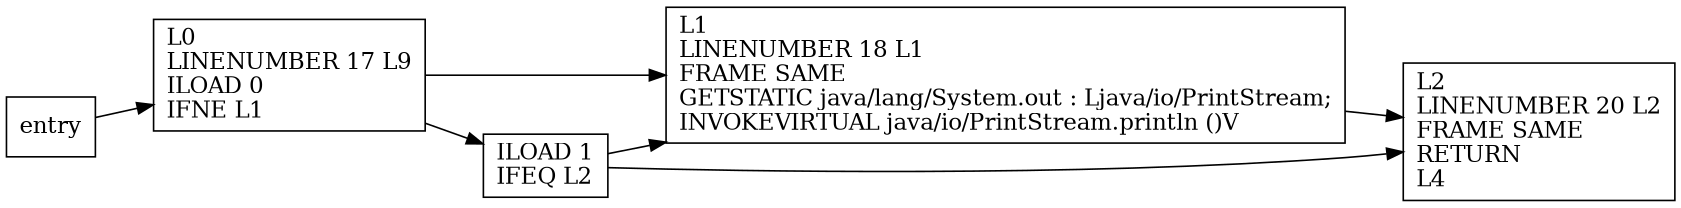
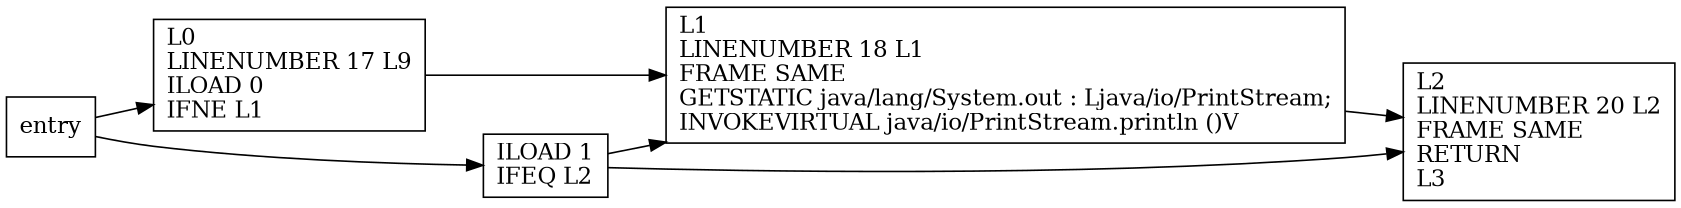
(447, 131) -> (280, 158)
(1539, 132) -> (1539, 132)
